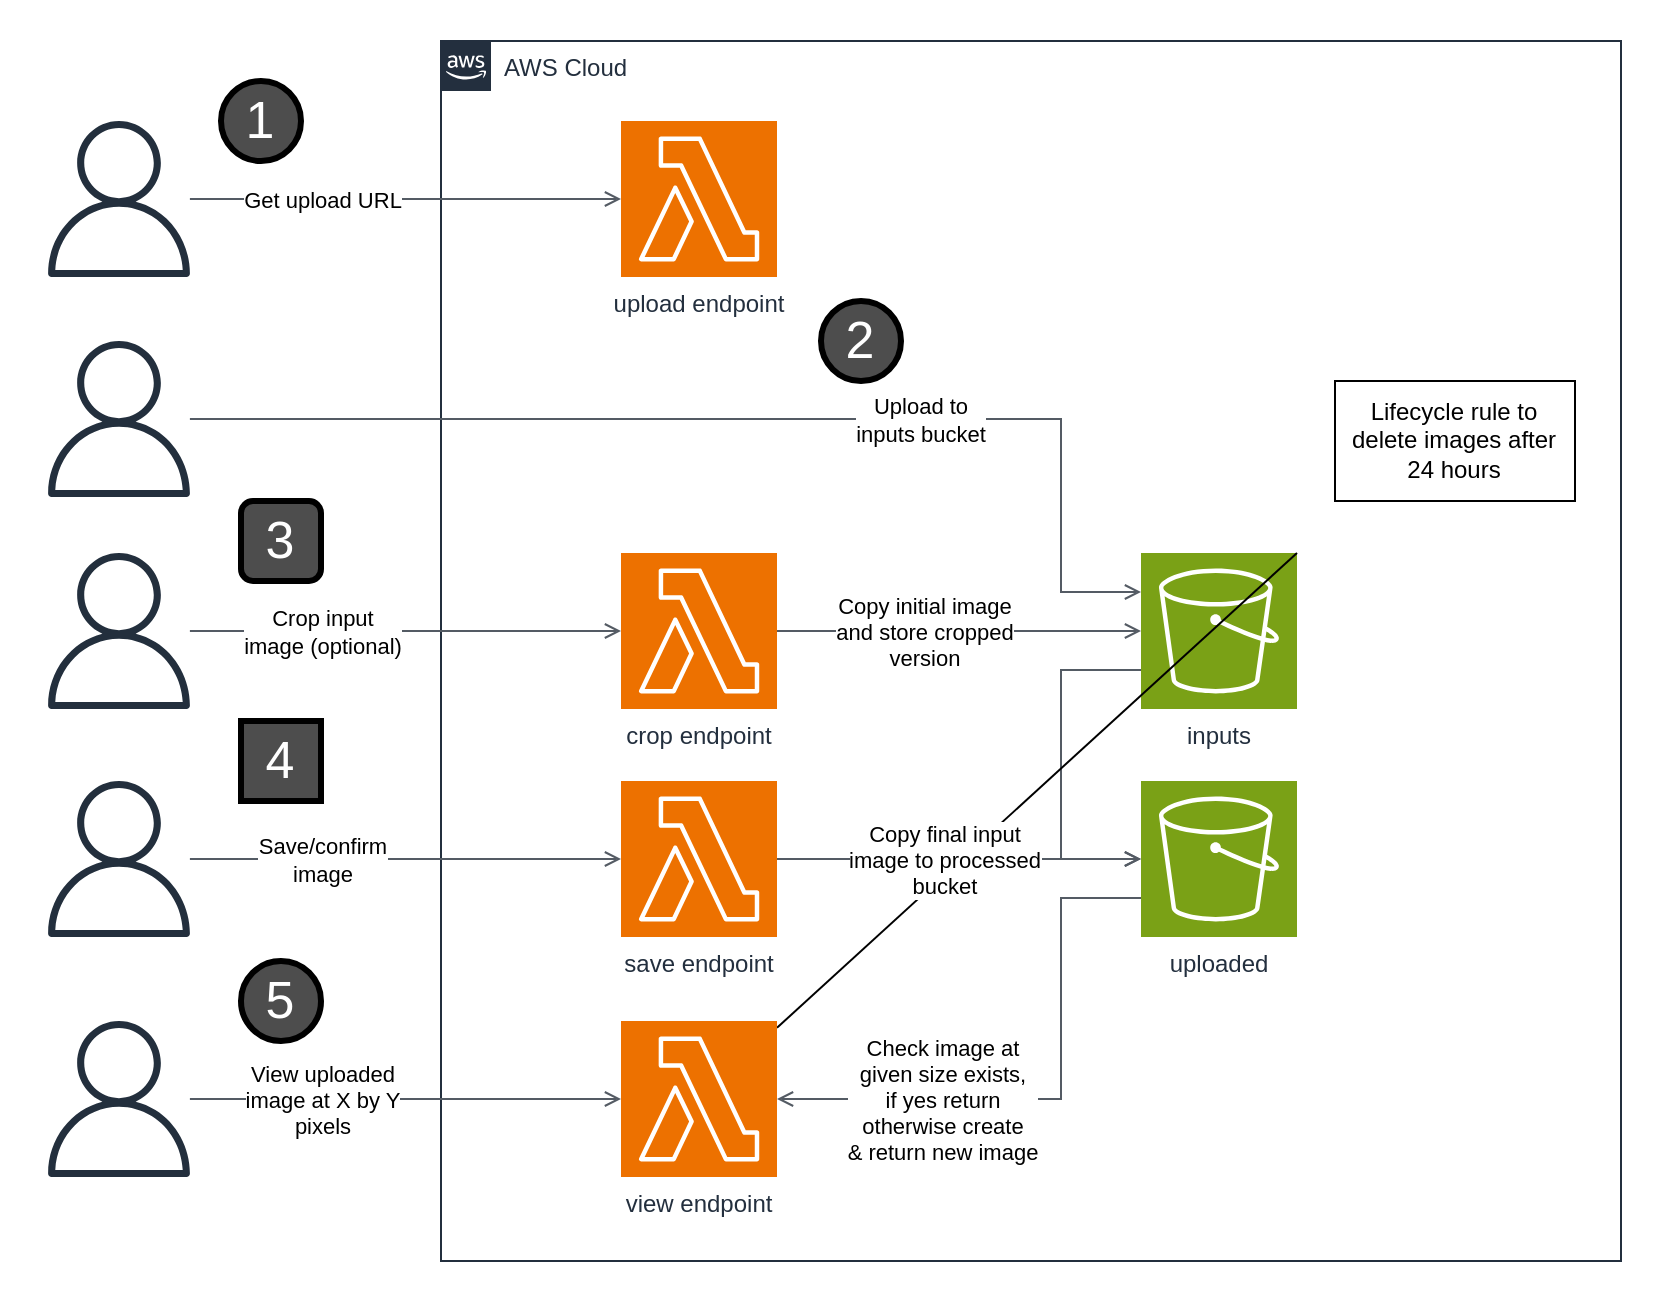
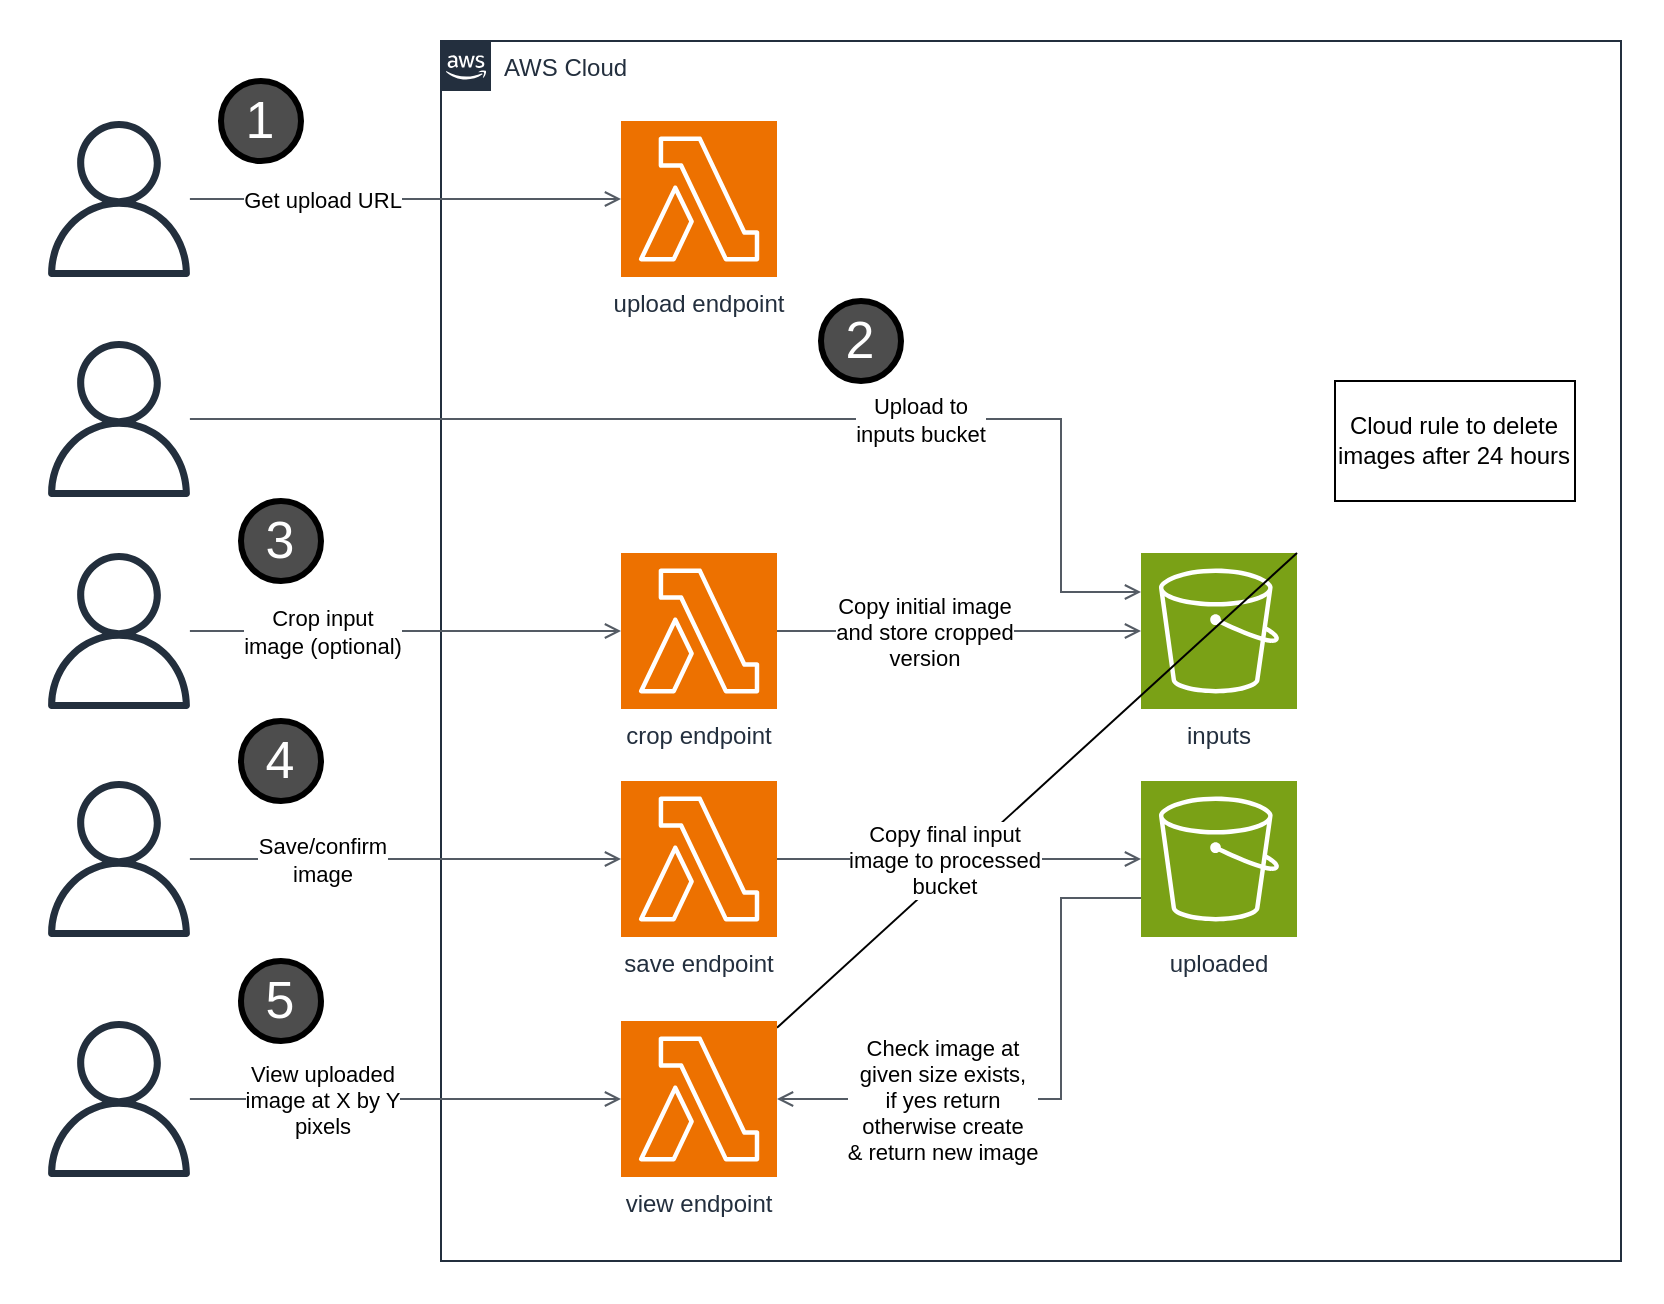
(1455, 441) -> (1455, 441)
(281, 541) -> (281, 541)
(1061, 677) -> none
(281, 761) -> (281, 761)
